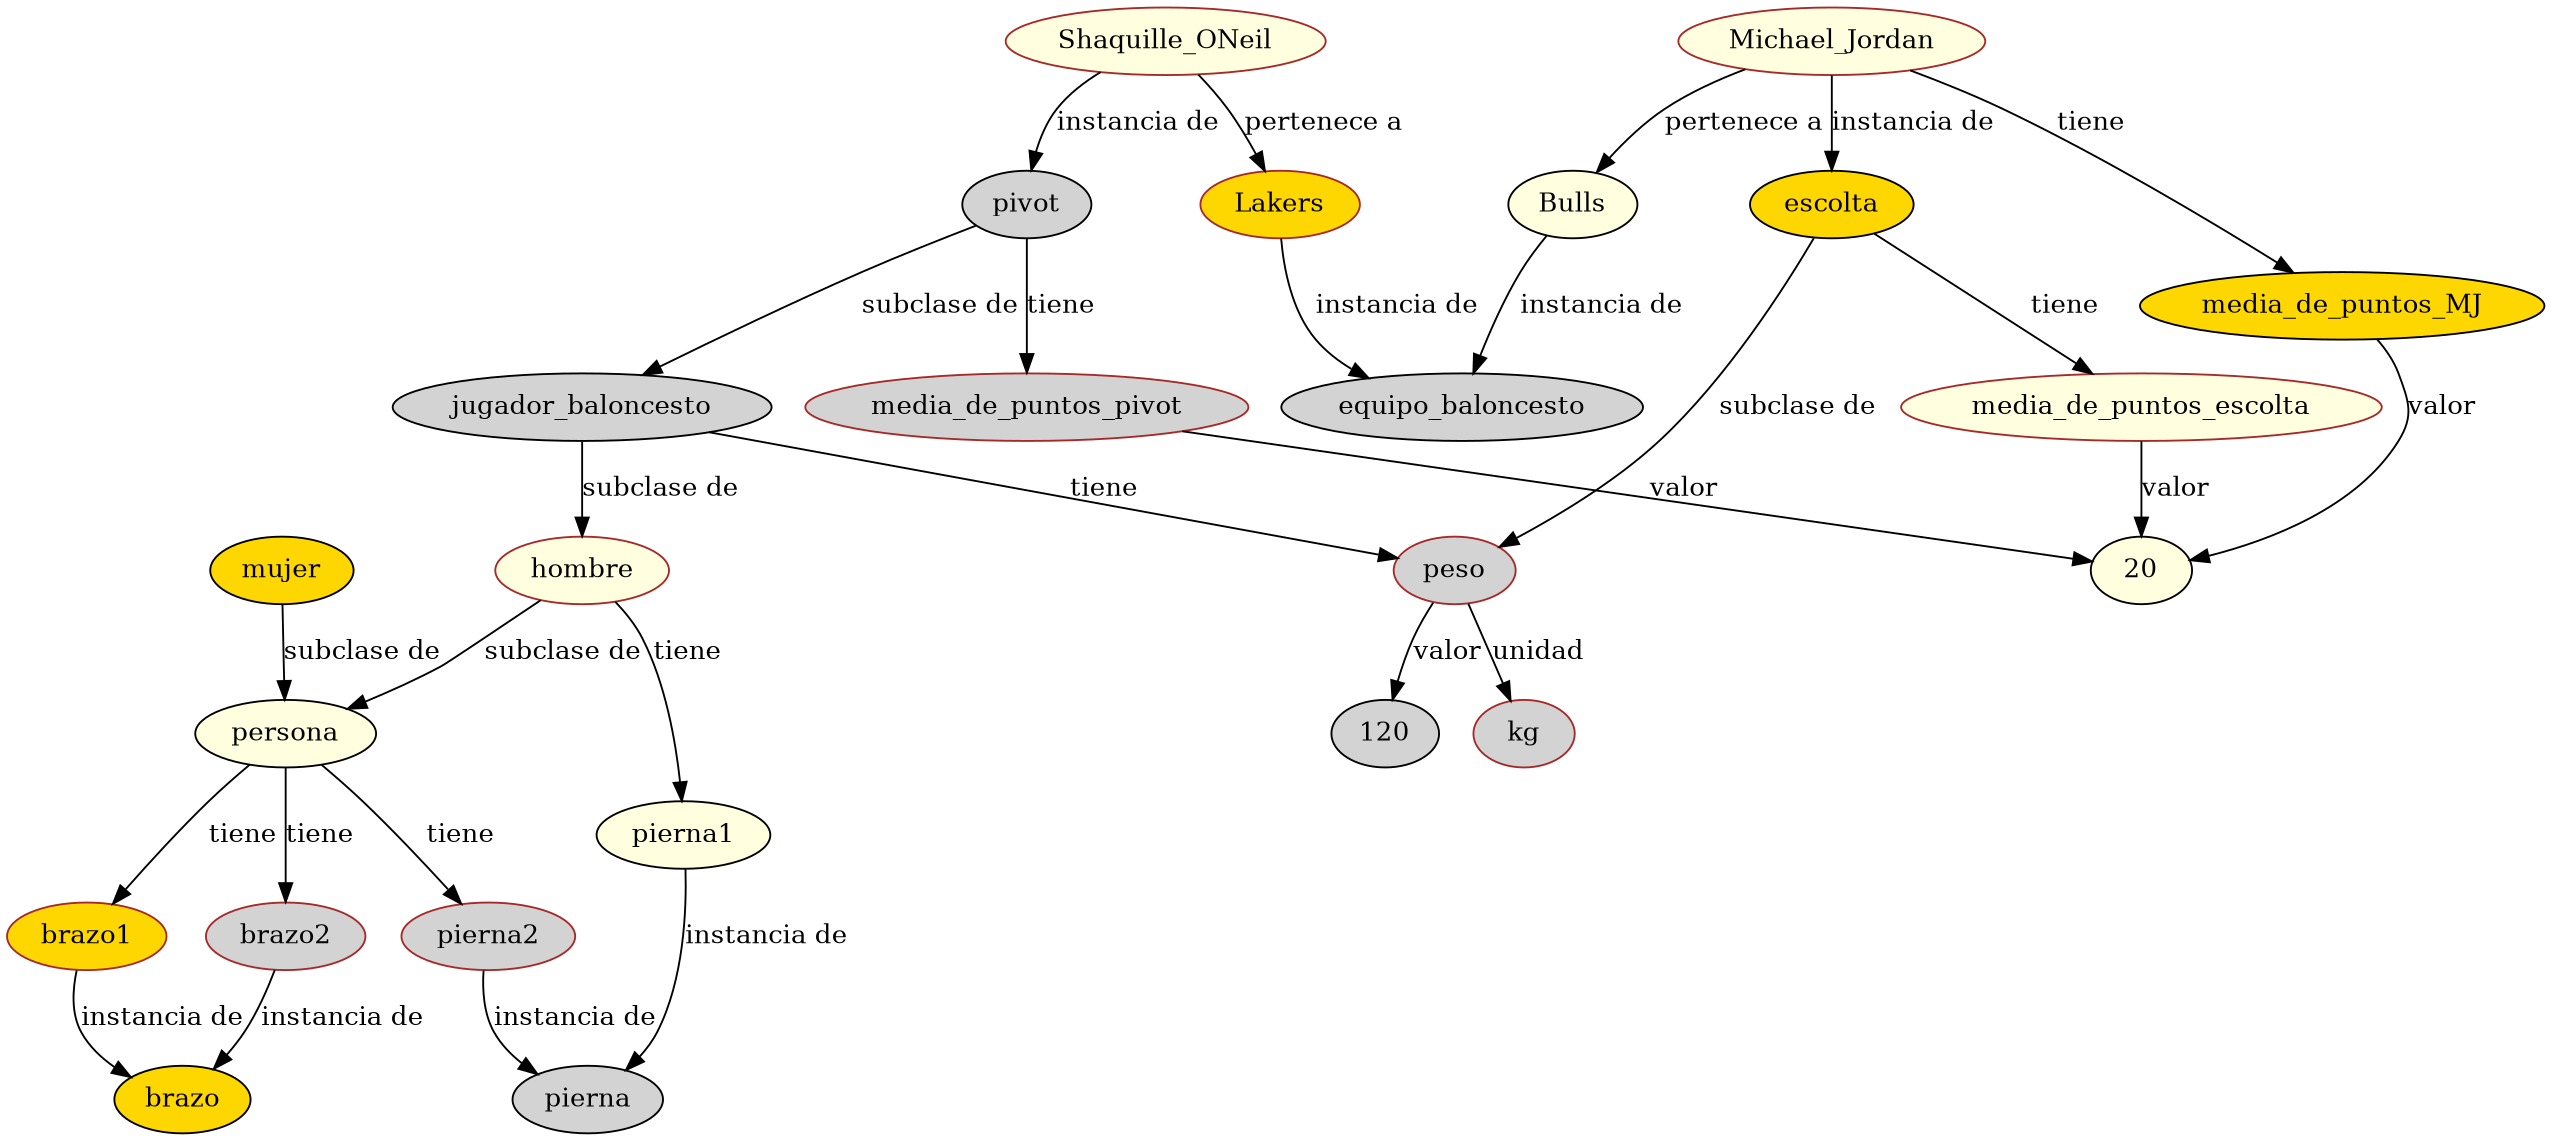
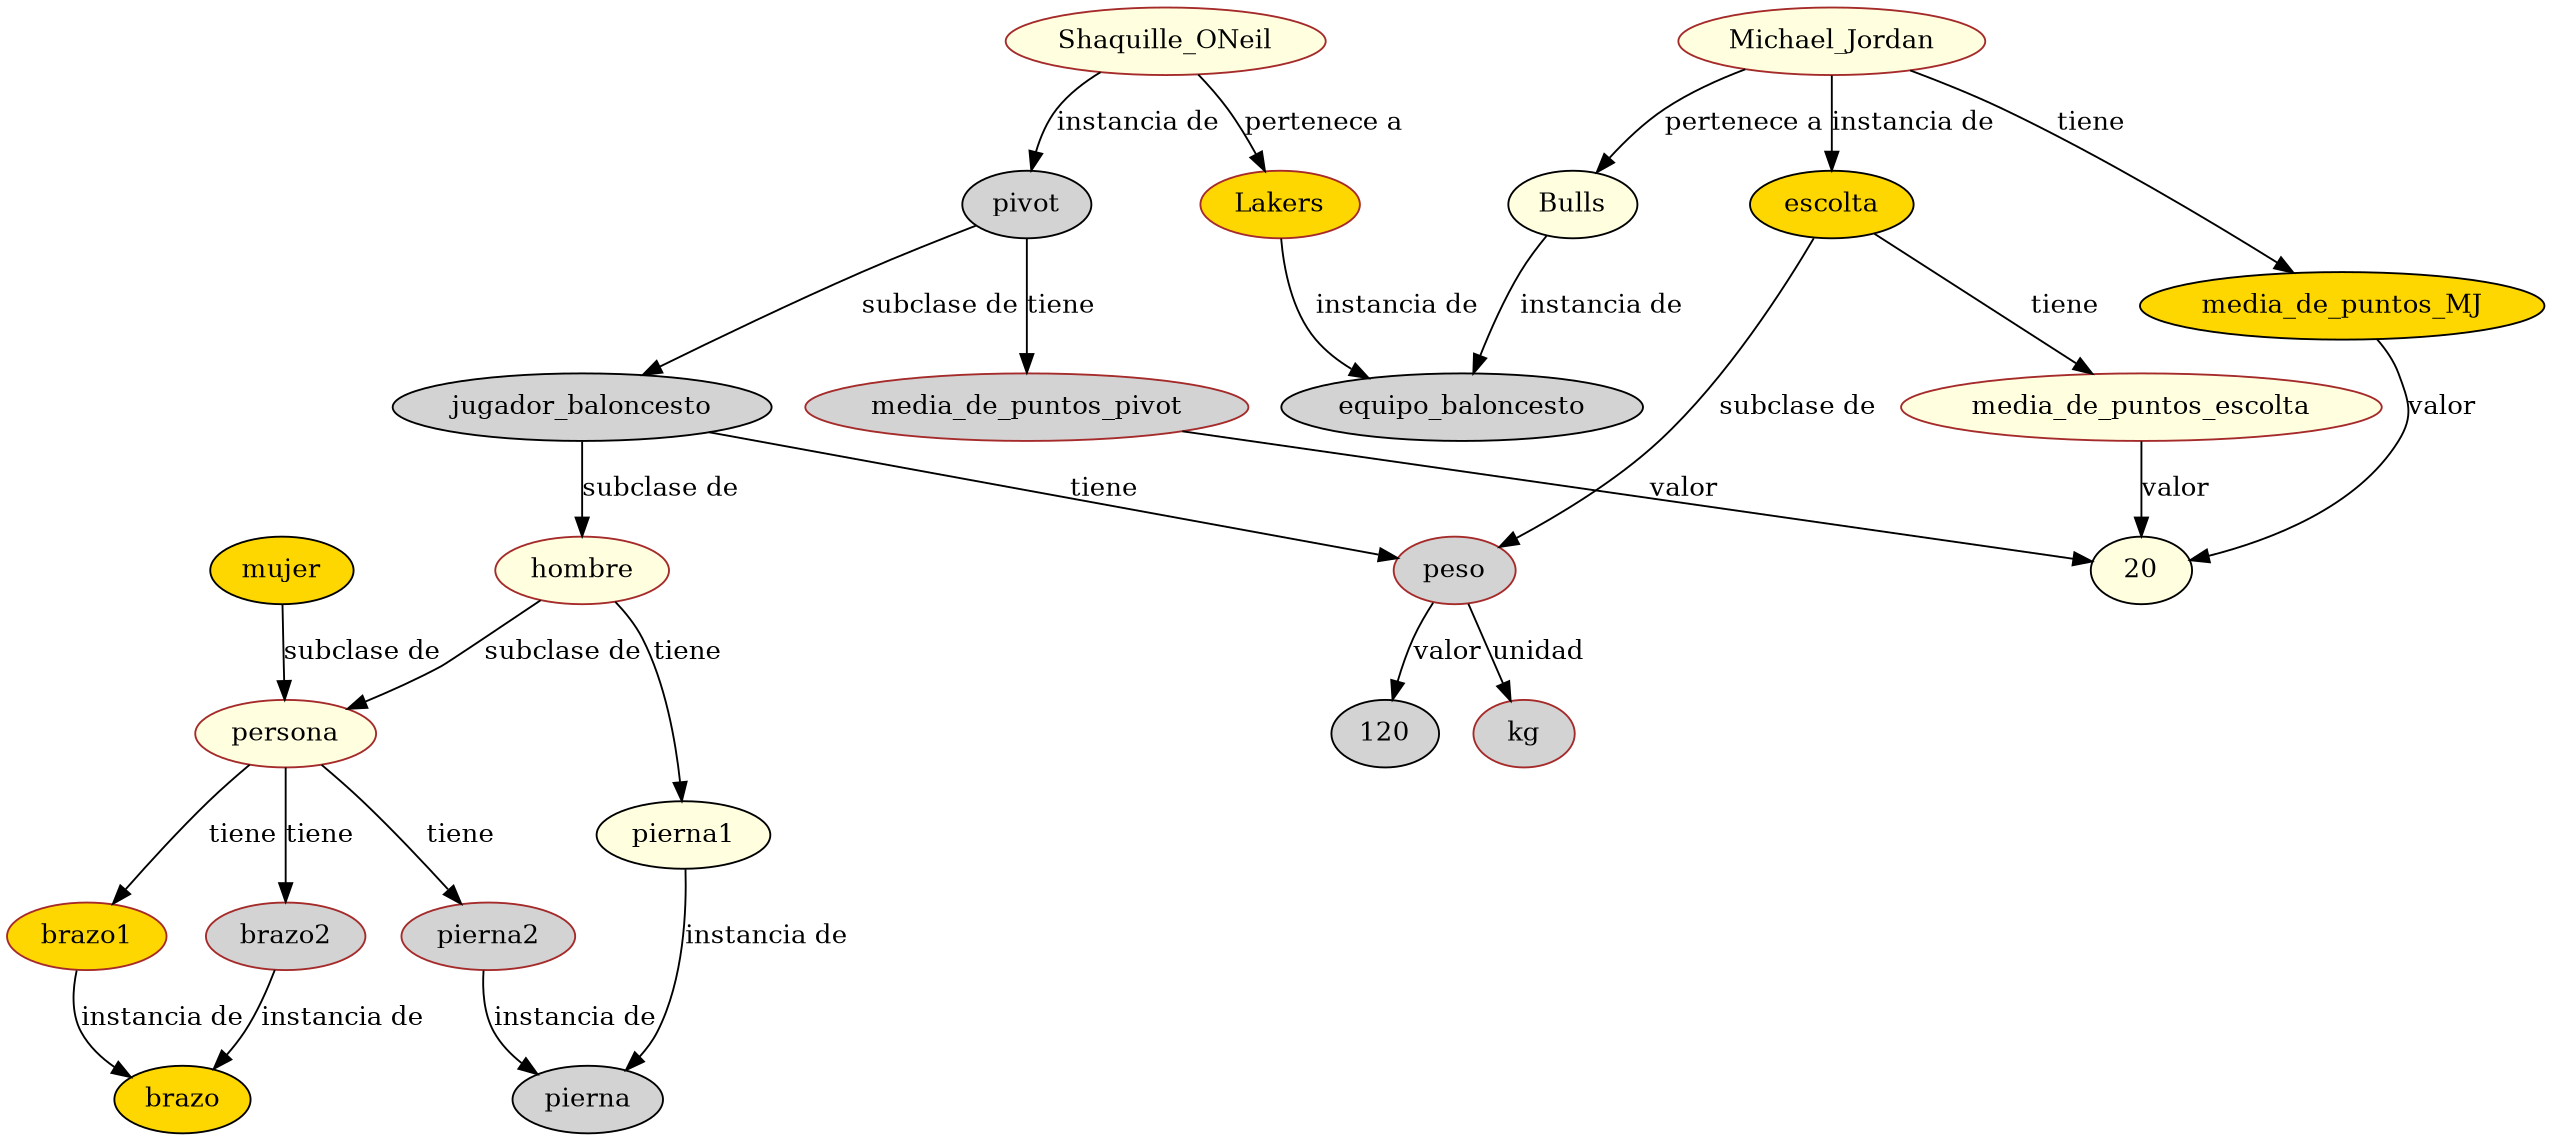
(286, 734) -> (286, 734)
